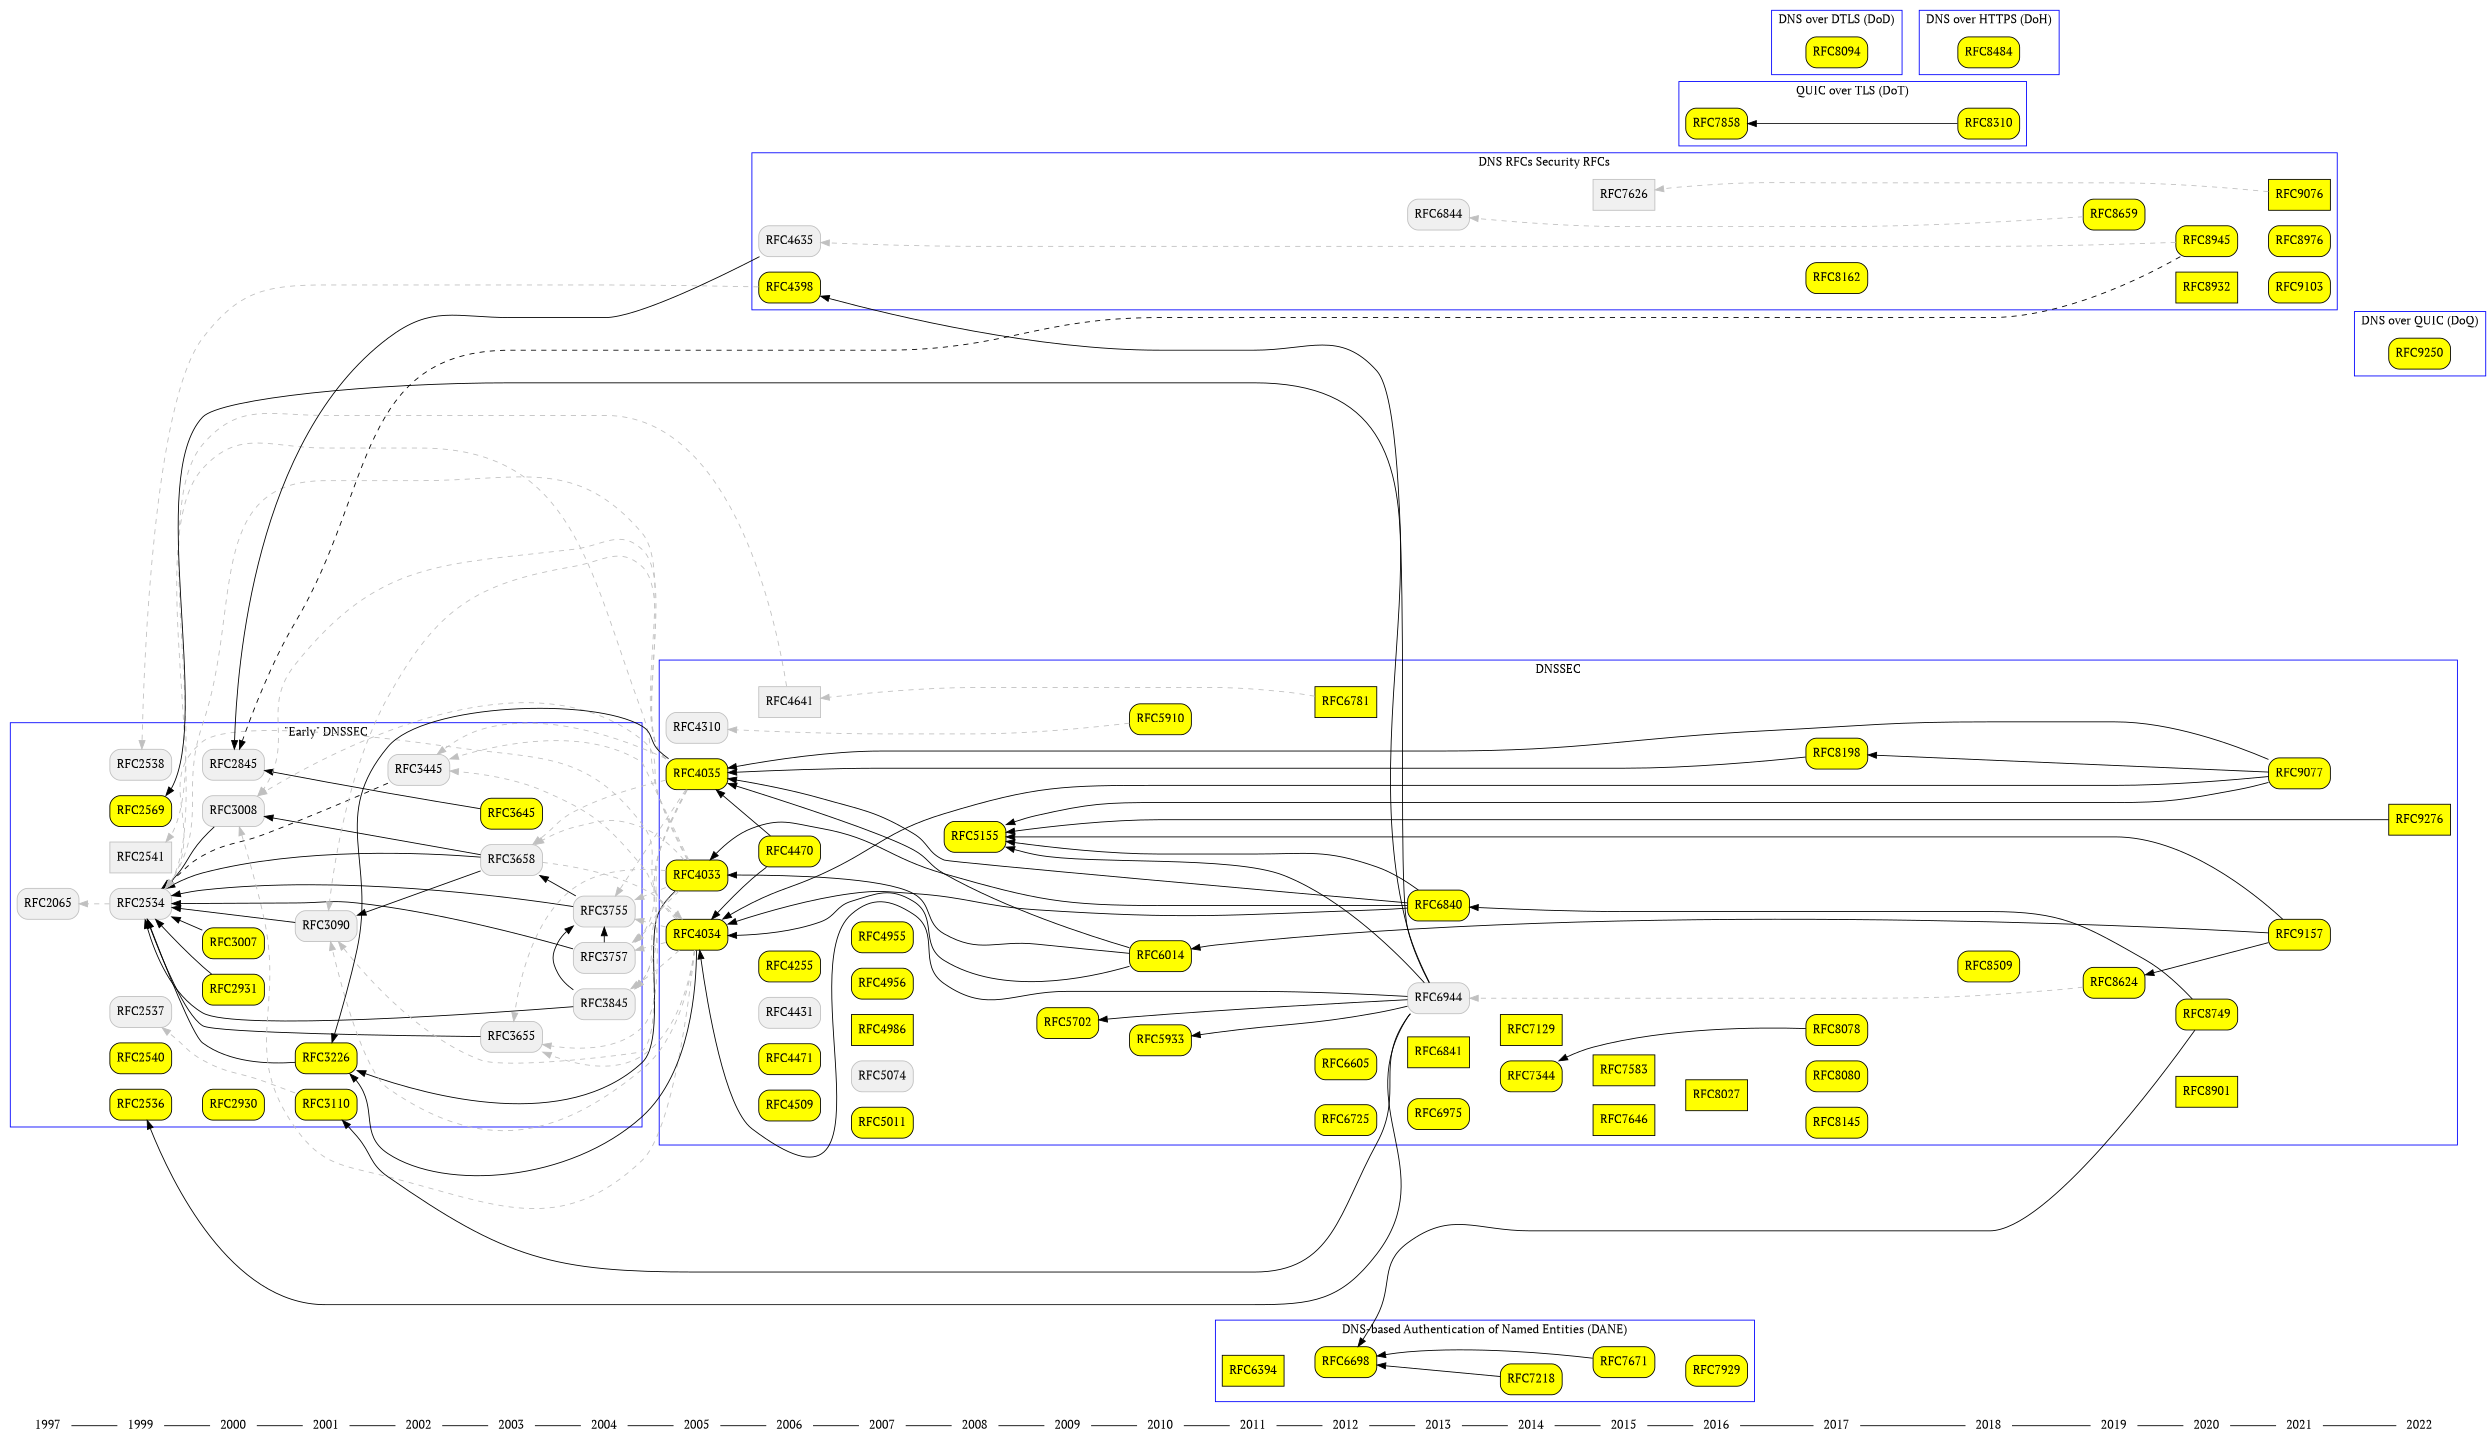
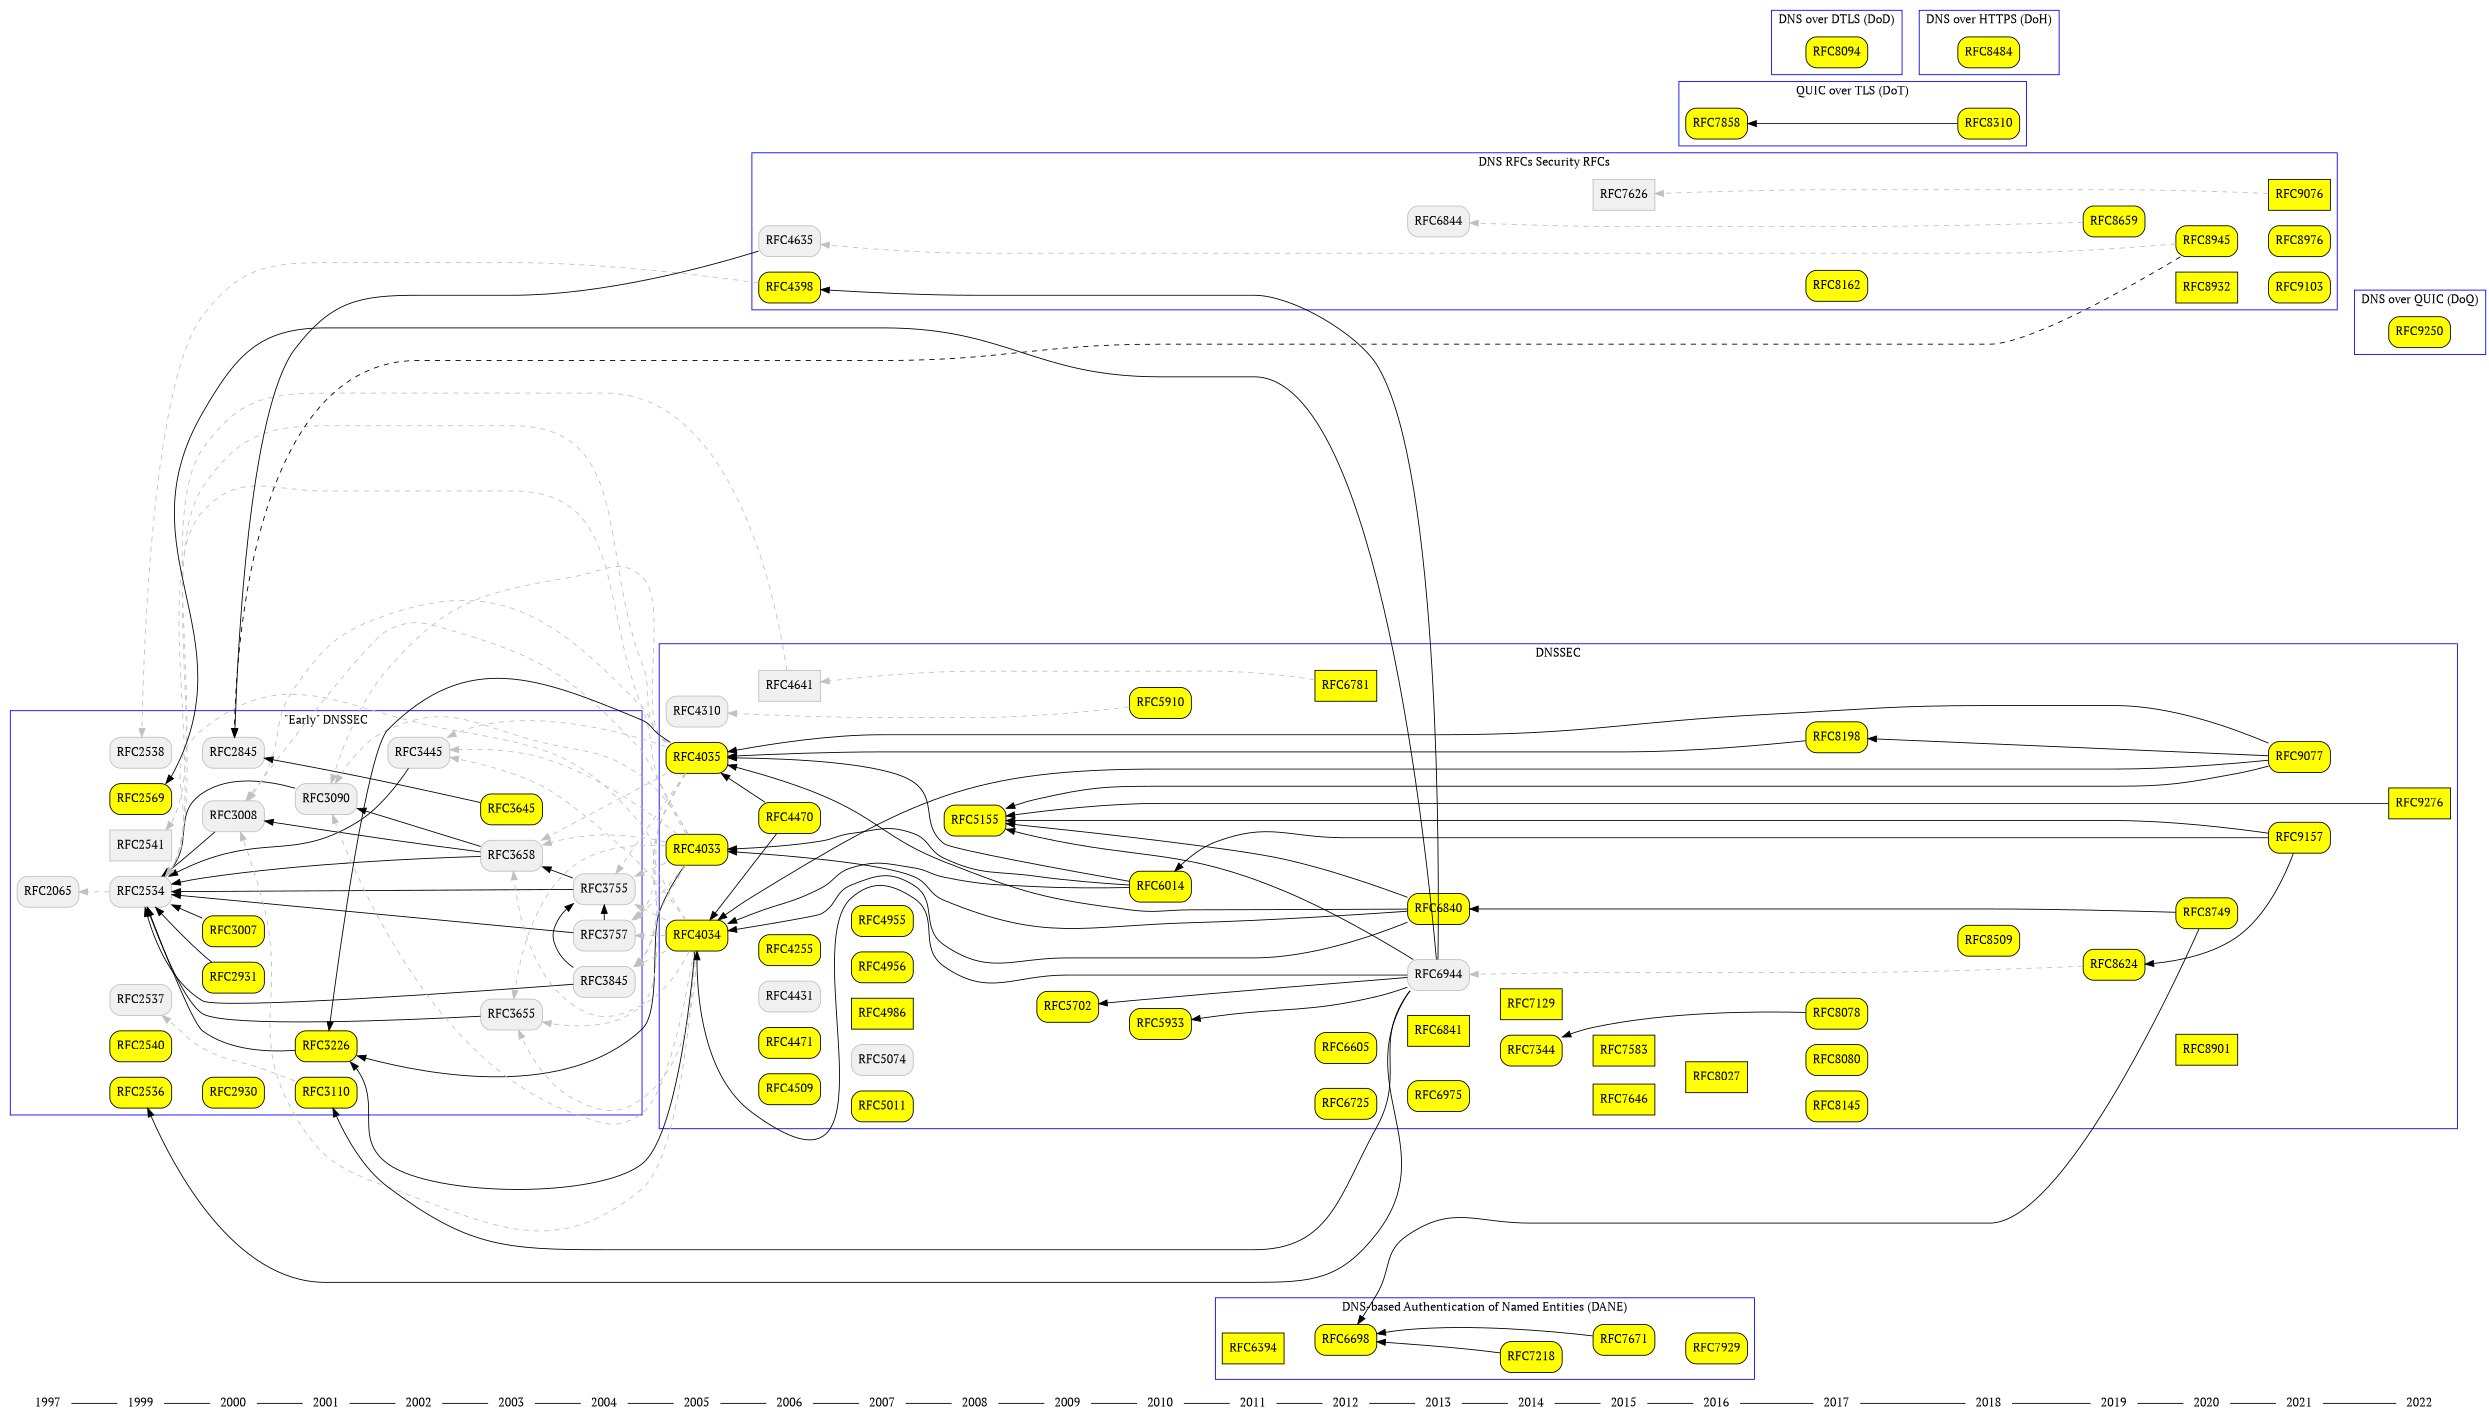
(276, 830) -> (304, 843)
(617, 878) -> (575, 1006)
